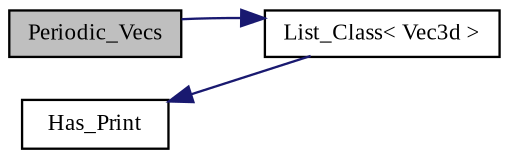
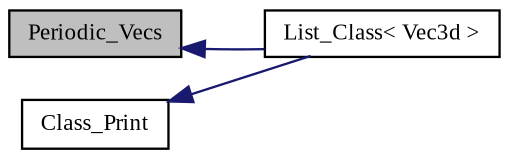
(211, 18) -> (235, 49)
(95, 124) -> (95, 124)
